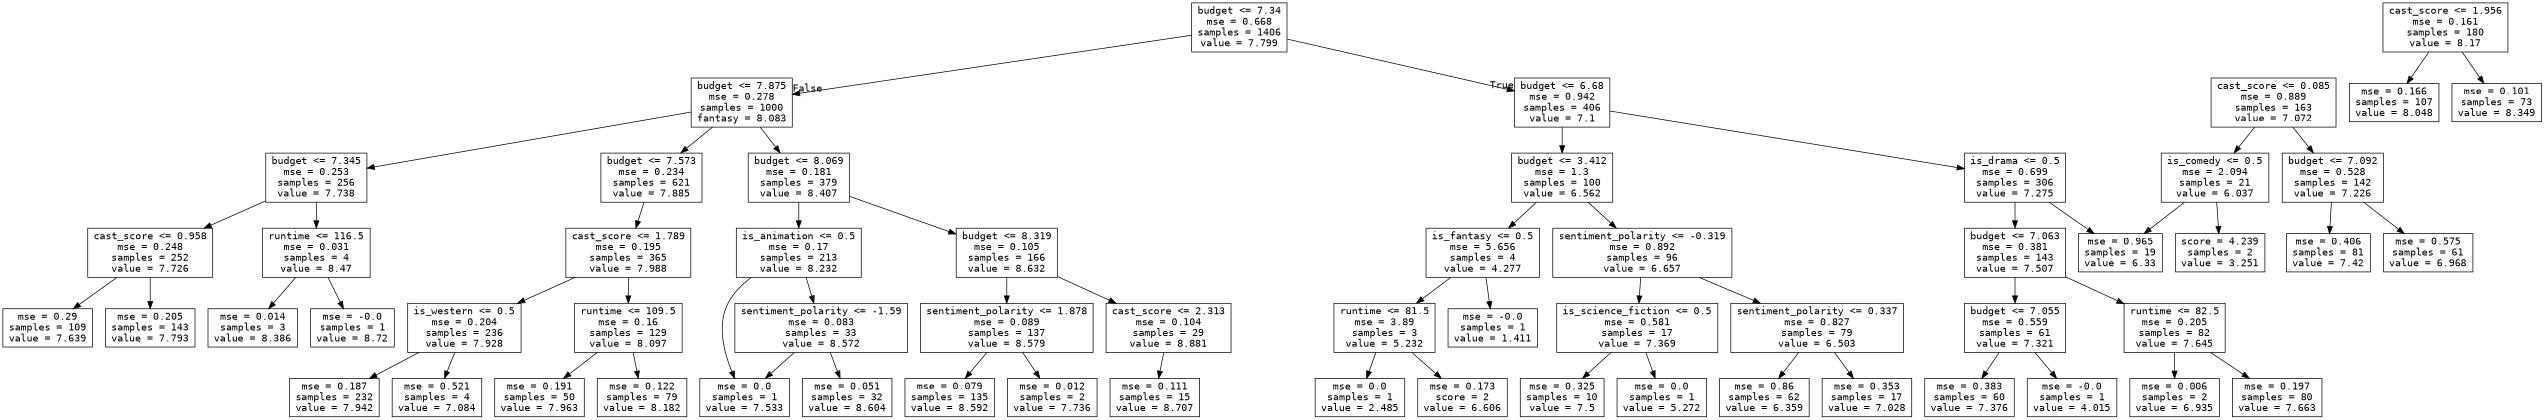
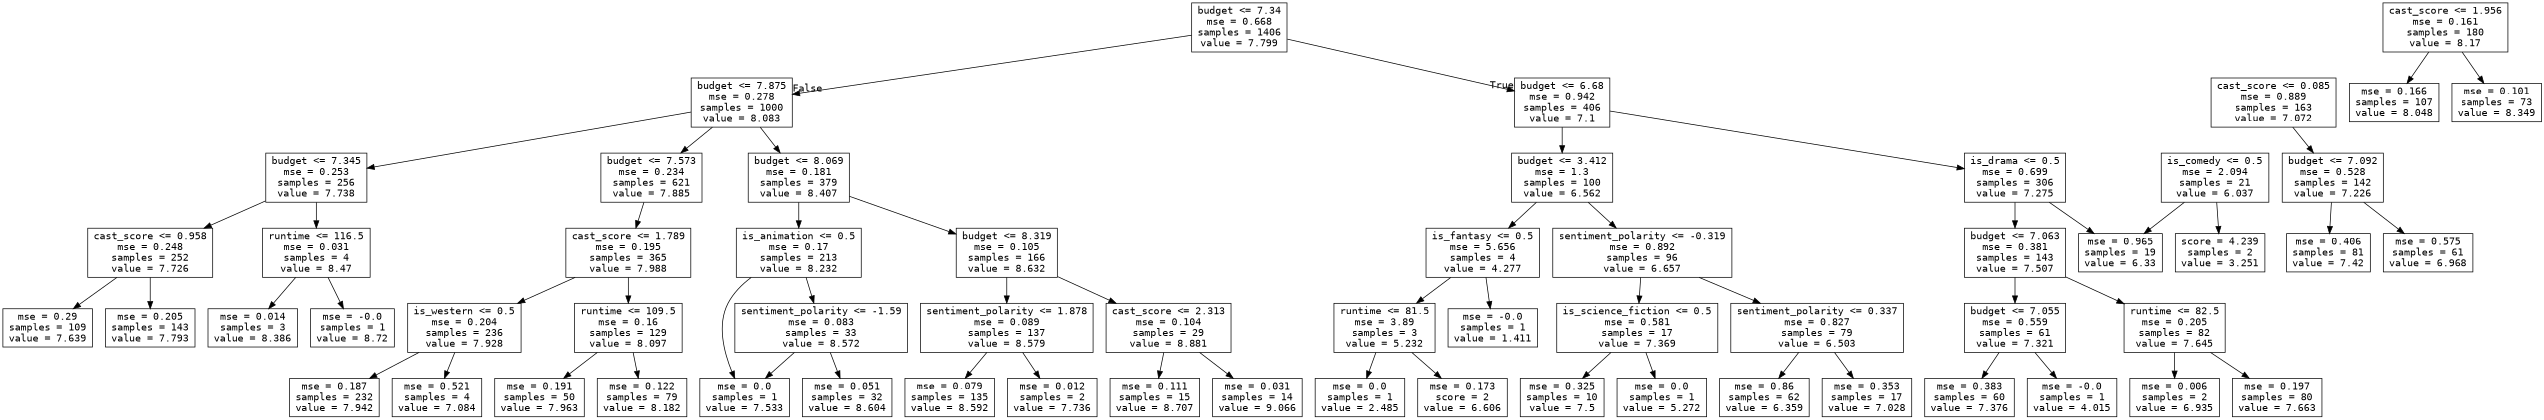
(742, 103) -> (742, 103)
(2247, 137) -> none
none -> (1257, 398)
